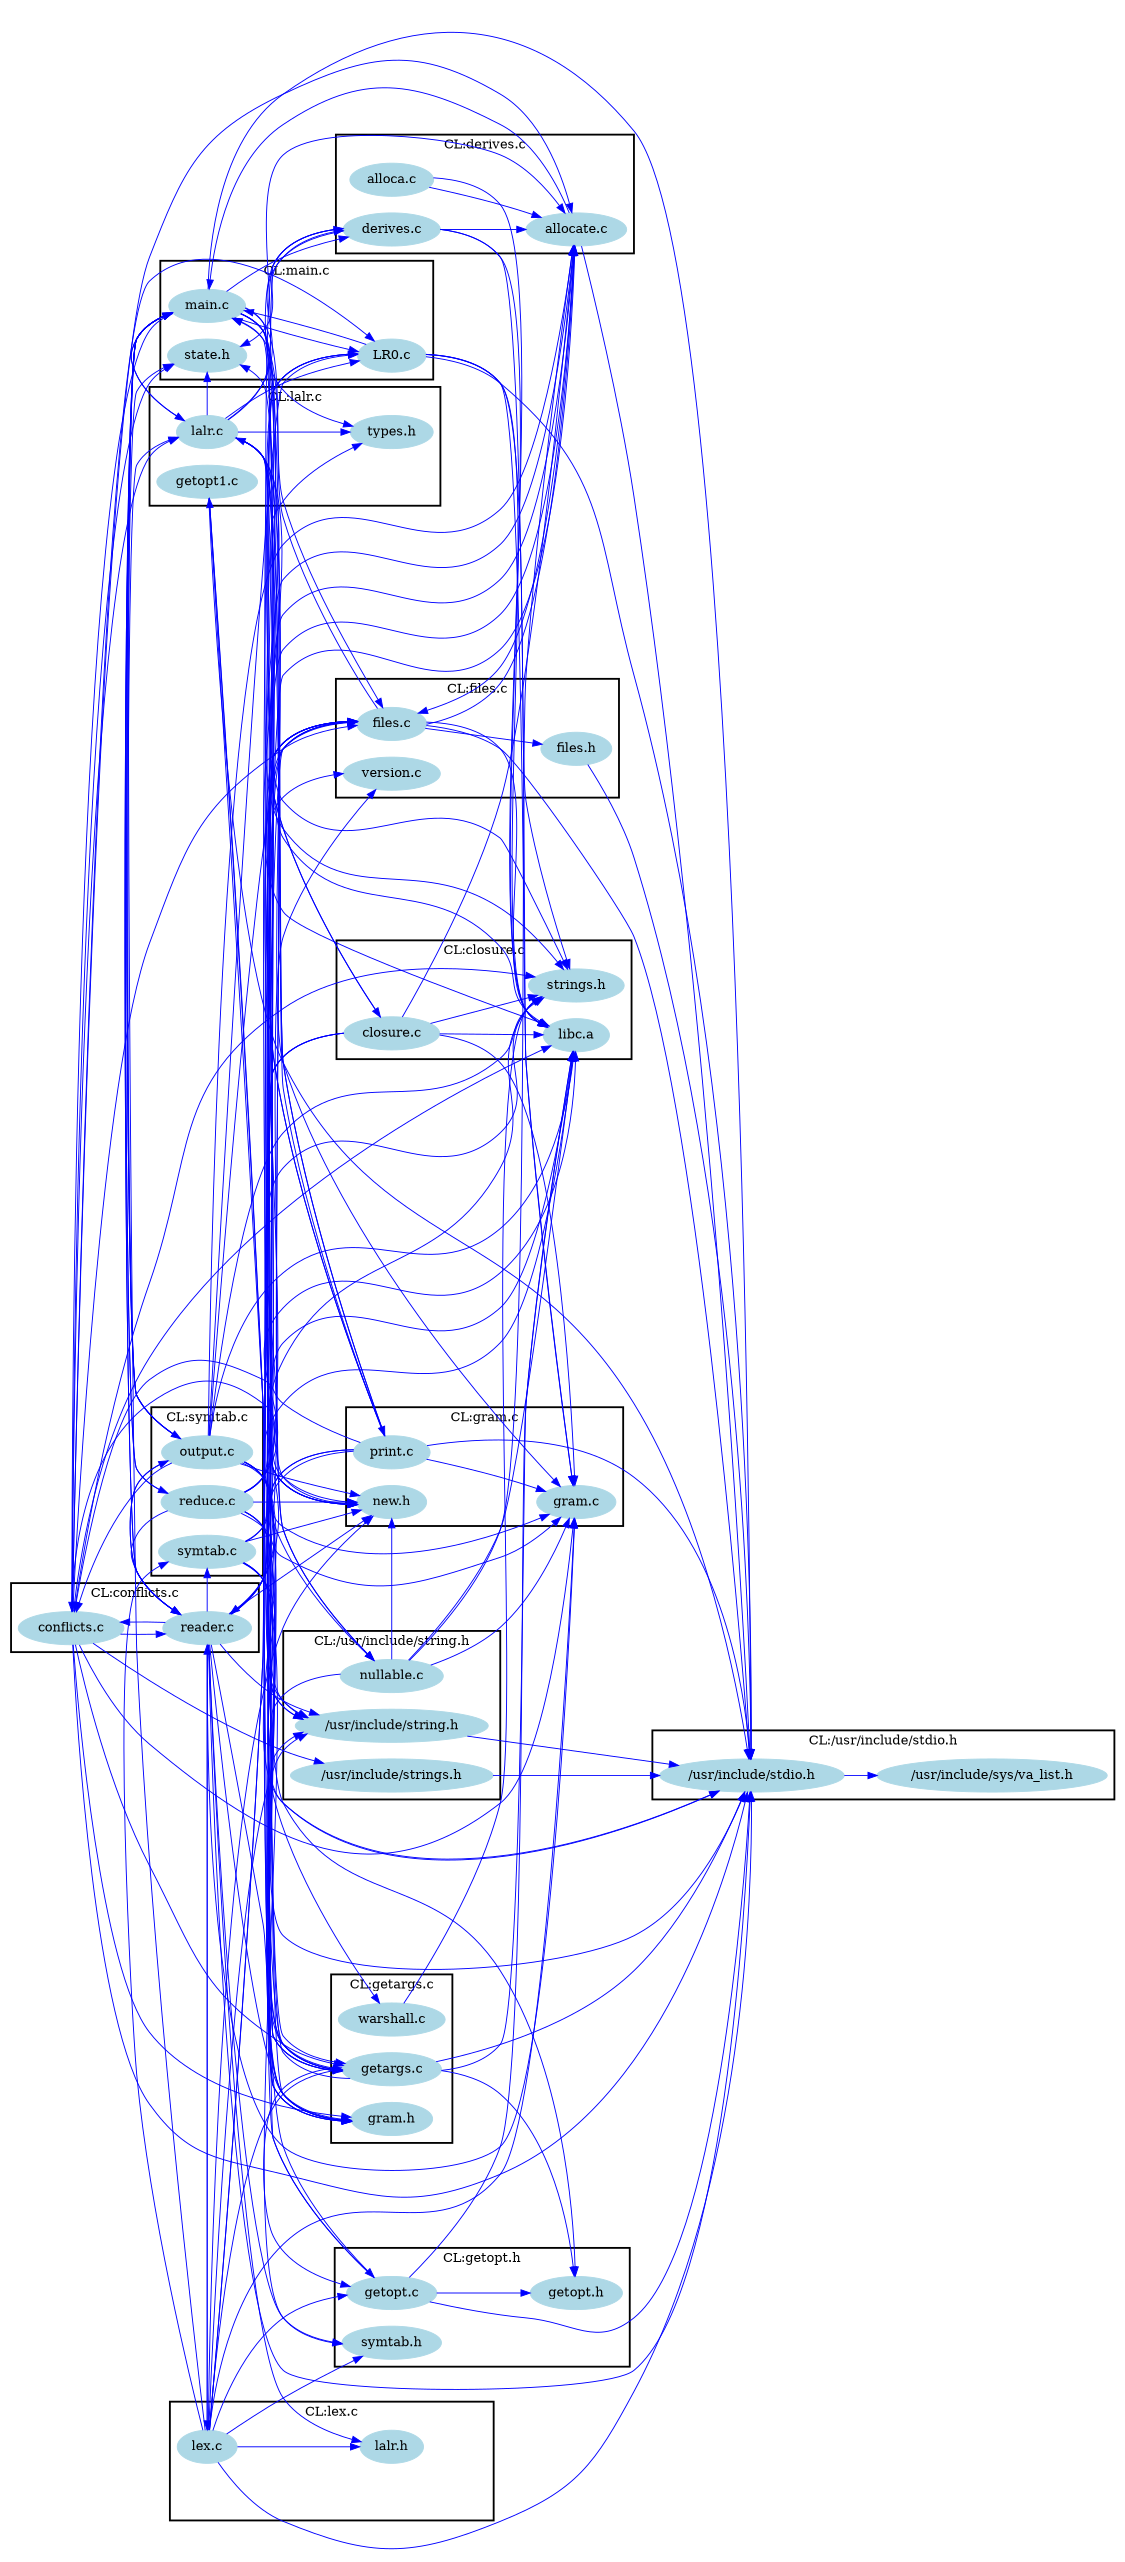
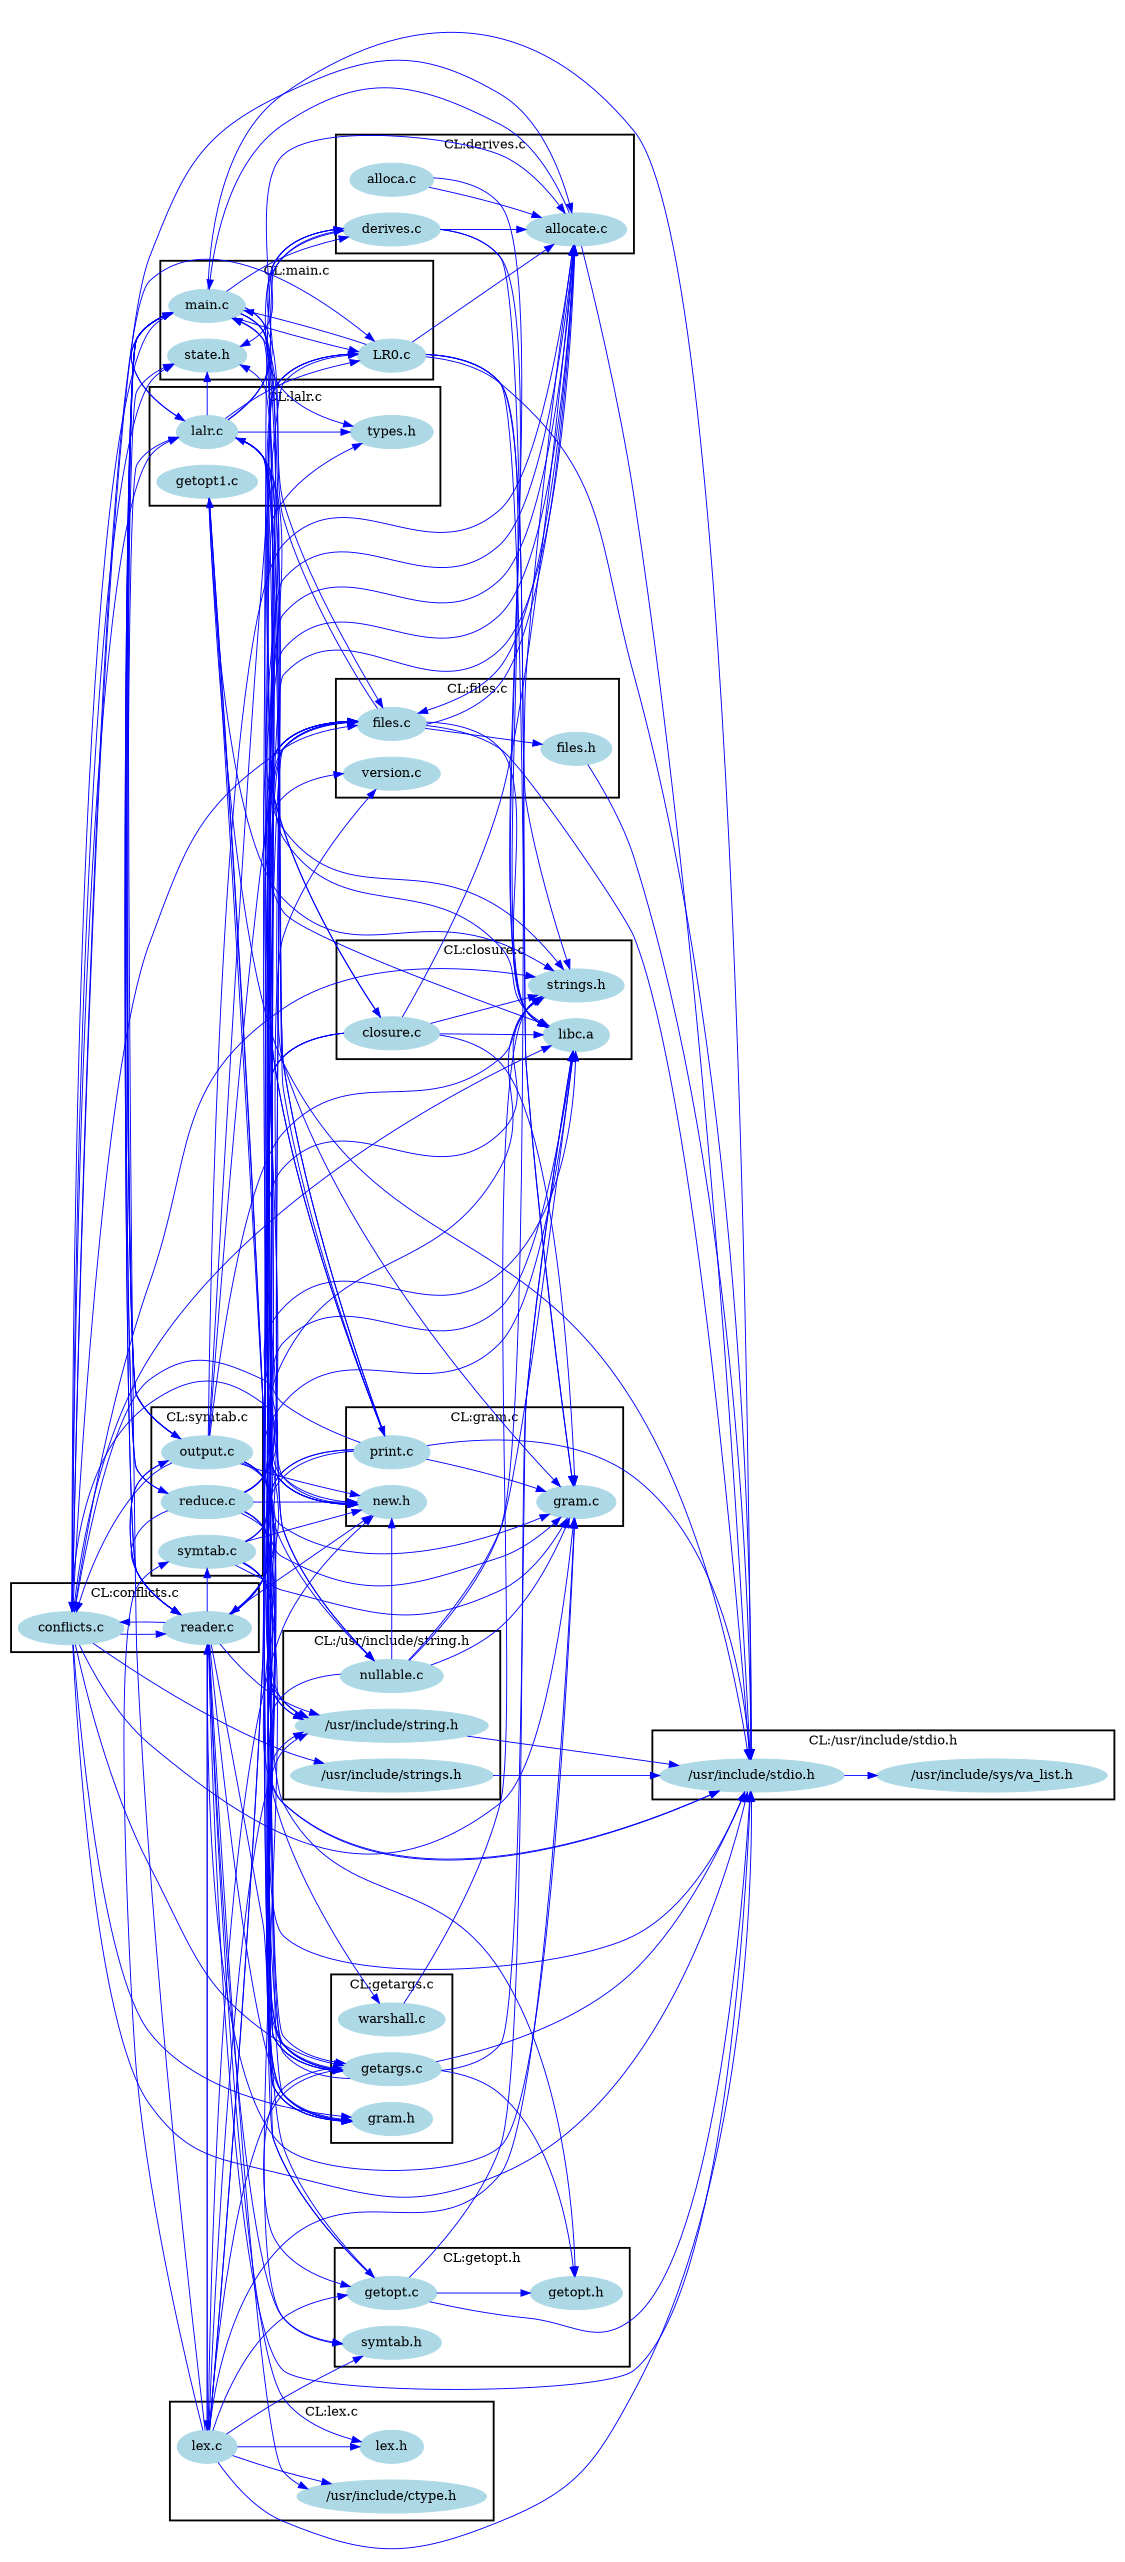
none -> (479, 296)
(299, 814) -> (254, 840)
(394, 1251) -> none
(271, 1857) -> (411, 1615)
(392, 2447) -> (392, 2447)
none -> (392, 2497)
